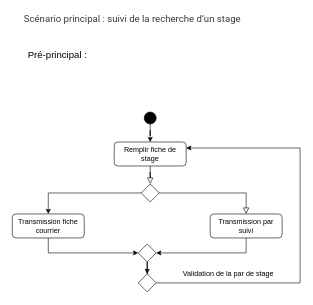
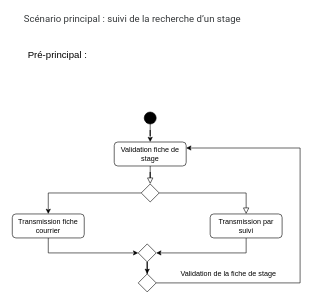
(150, 154) -> (150, 154)
(229, 274) -> (229, 274)
